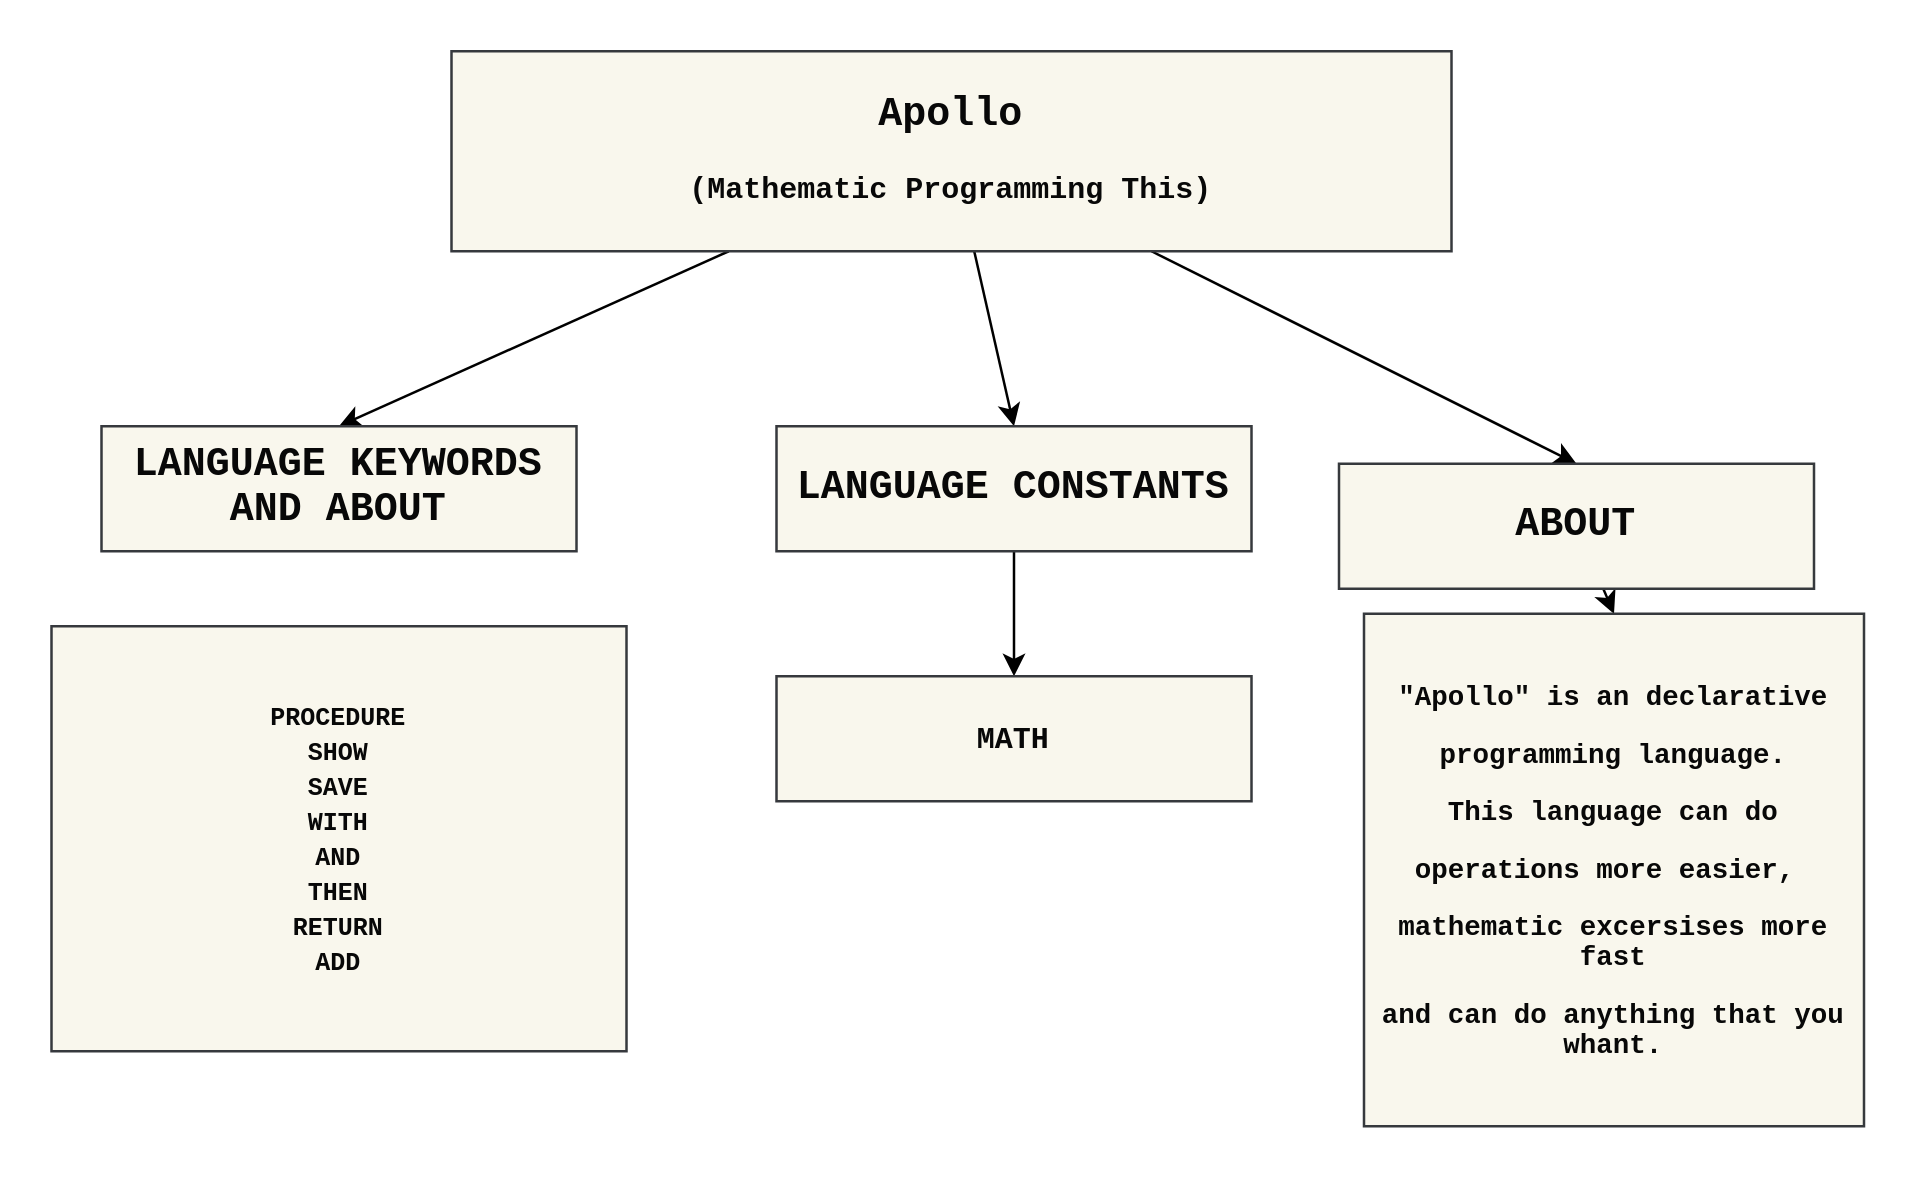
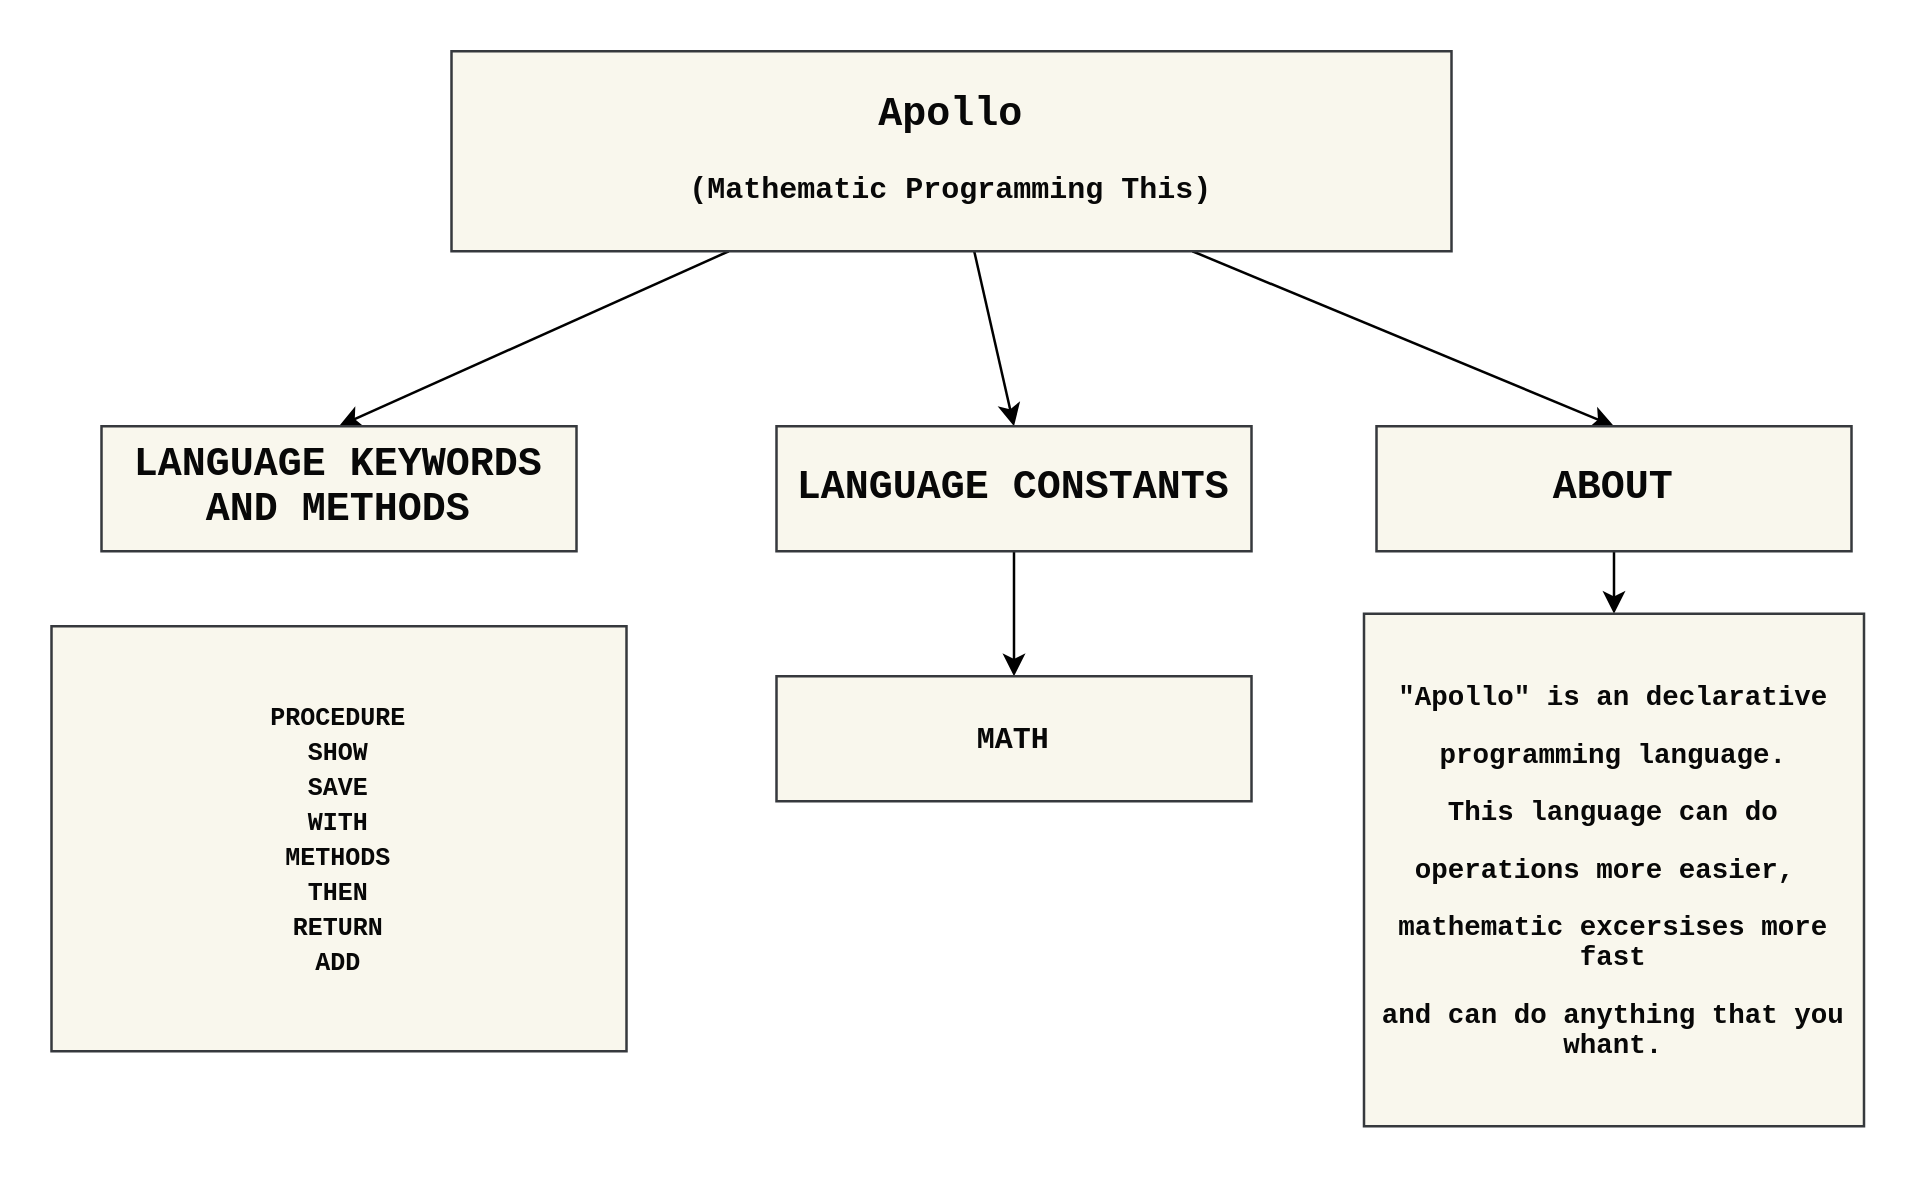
(339, 489) -> (339, 489)
(1576, 526) -> (1614, 489)
(339, 839) -> (339, 839)
